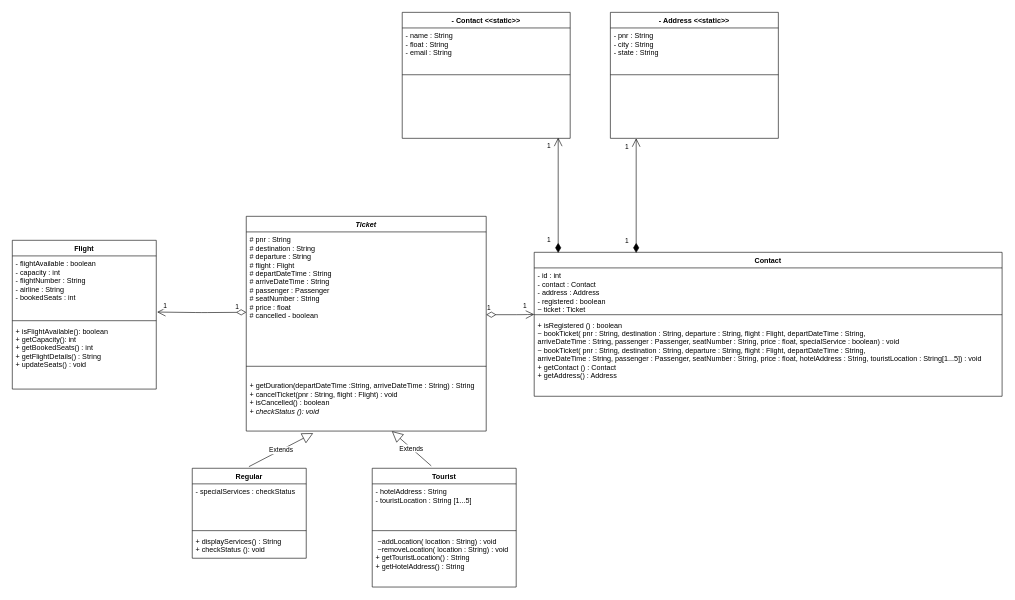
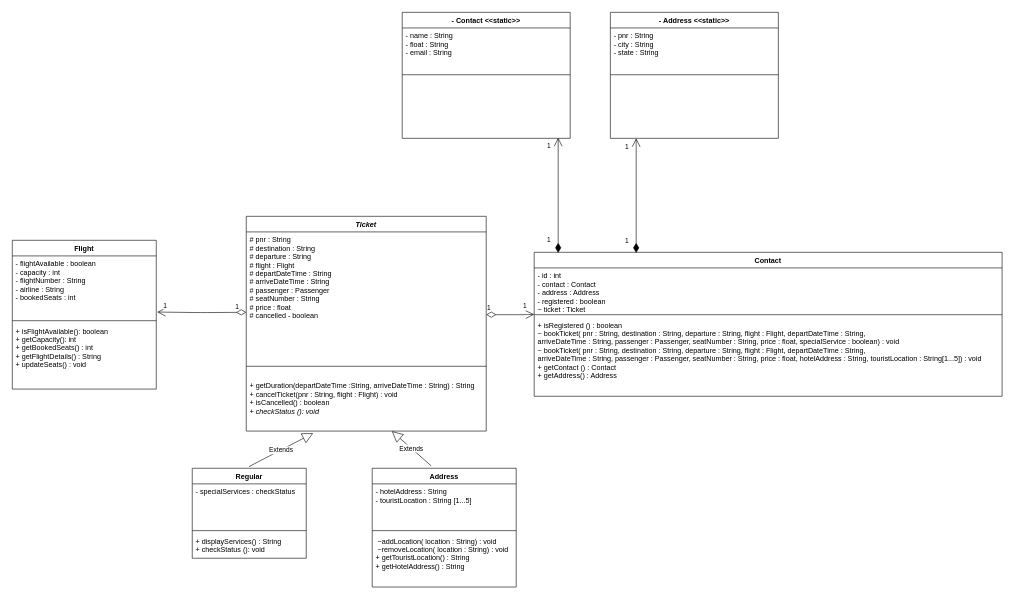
(444, 476) -> (444, 476)
